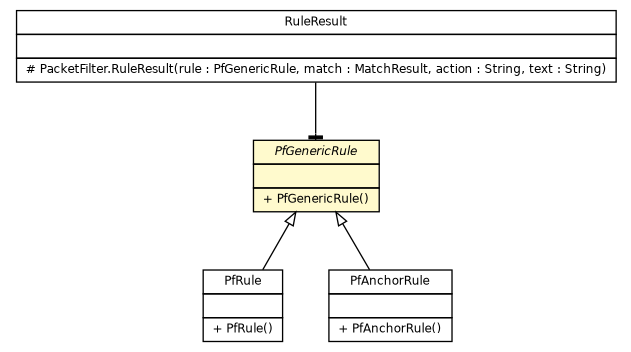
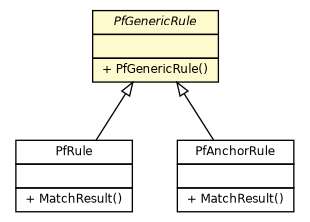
(316, 46) -> none
(243, 329) -> (74, 199)
(390, 329) -> (236, 199)
